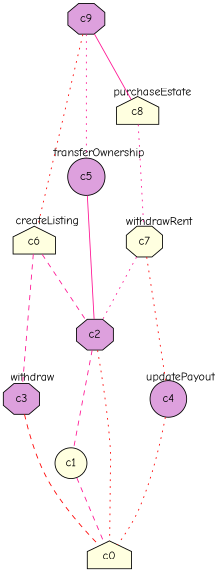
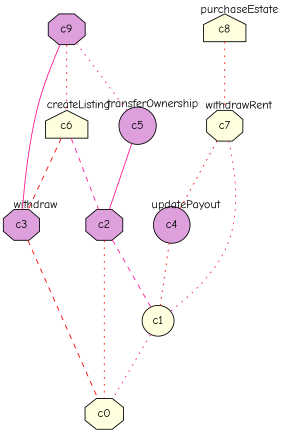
(113, 67) -> (34, 125)
(141, 175) -> (225, 76)
(120, 288) -> (230, 237)
(28, 319) -> (45, 174)
(148, 484) -> (165, 274)
(91, 511) -> (132, 367)
(109, 556) -> (104, 414)
